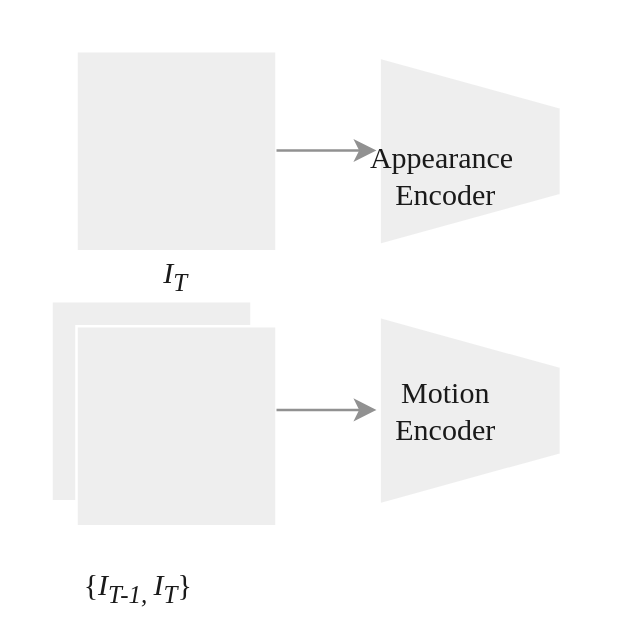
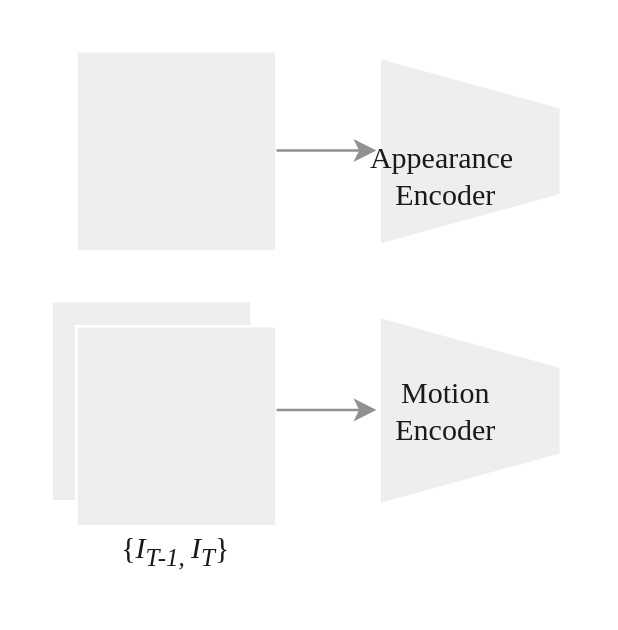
(176, 276) -> none
(139, 589) -> (176, 551)
